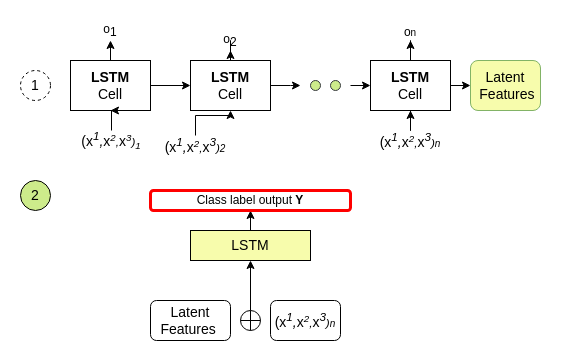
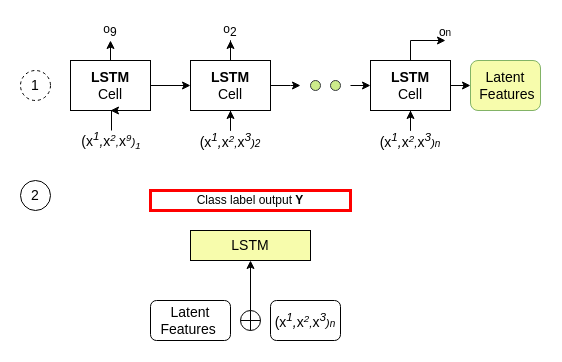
(111, 31) -> (111, 31)
(411, 31) -> (446, 31)
(231, 41) -> (231, 31)
(112, 141) -> (112, 141)
(196, 146) -> (231, 141)
(36, 196) -> (36, 196)
(251, 201) -> (251, 201)
(251, 217) -> none
